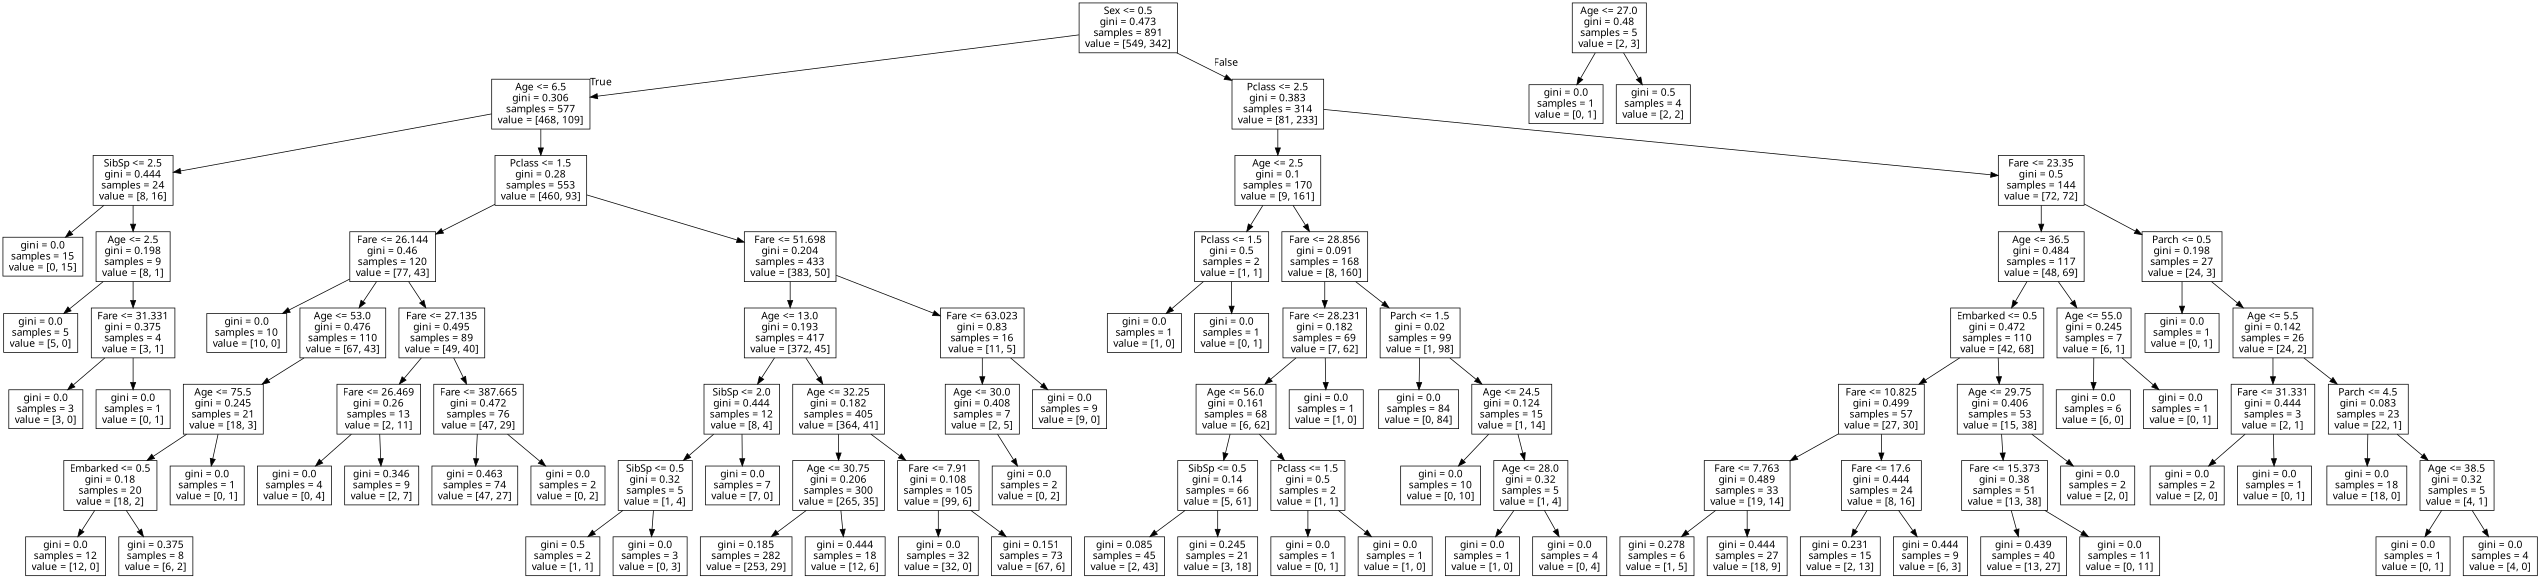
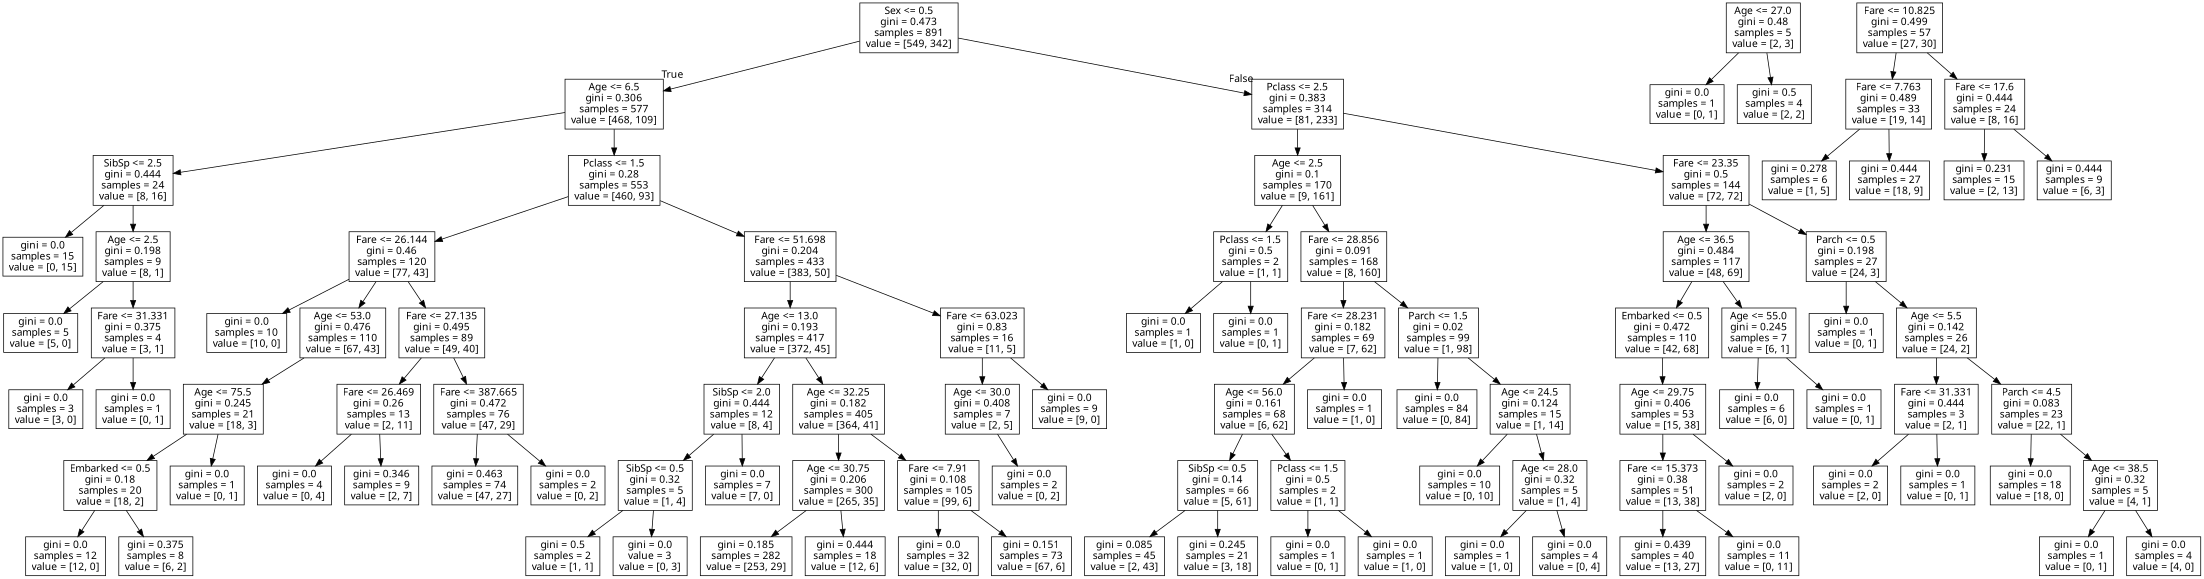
(1942, 369) -> none
(650, 556) -> (650, 556)
